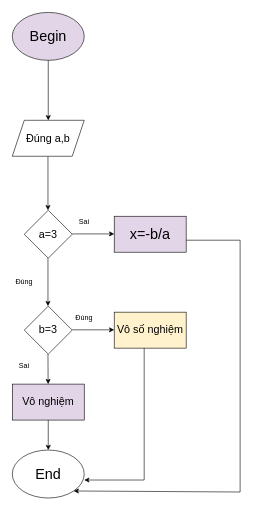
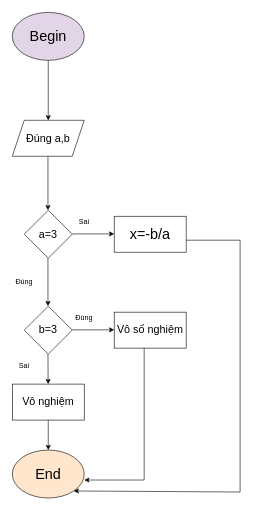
(150, 234) -> (150, 234)
(150, 330) -> (150, 330)
(48, 402) -> (48, 402)
(48, 474) -> (48, 474)
